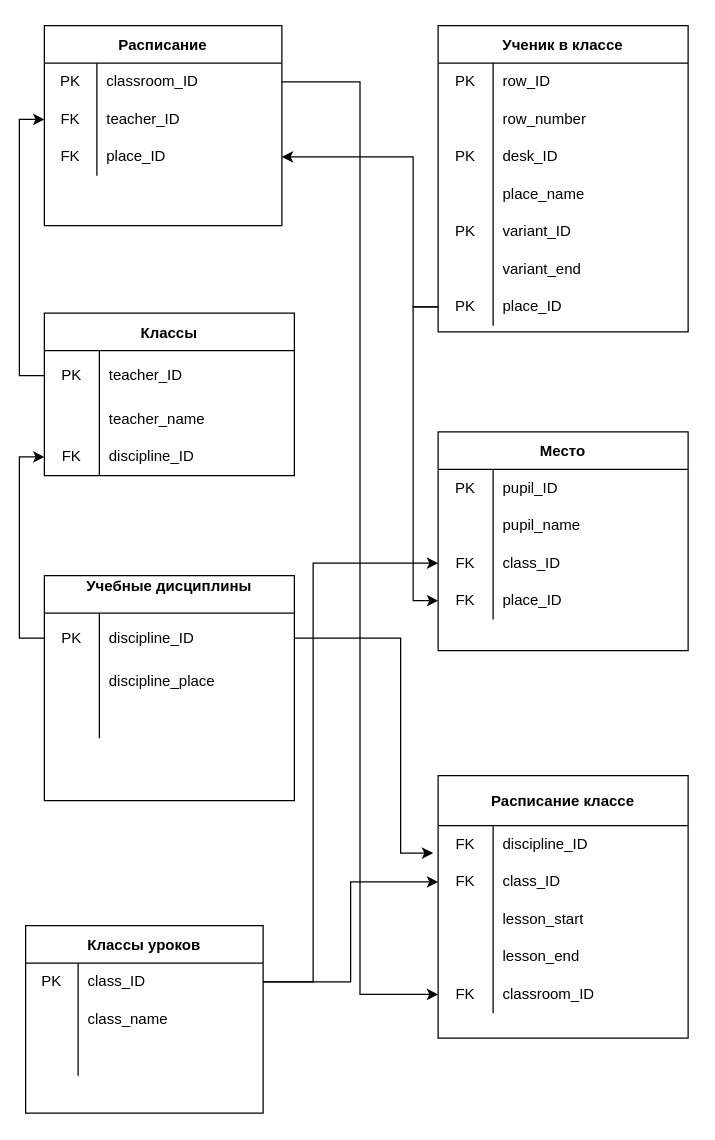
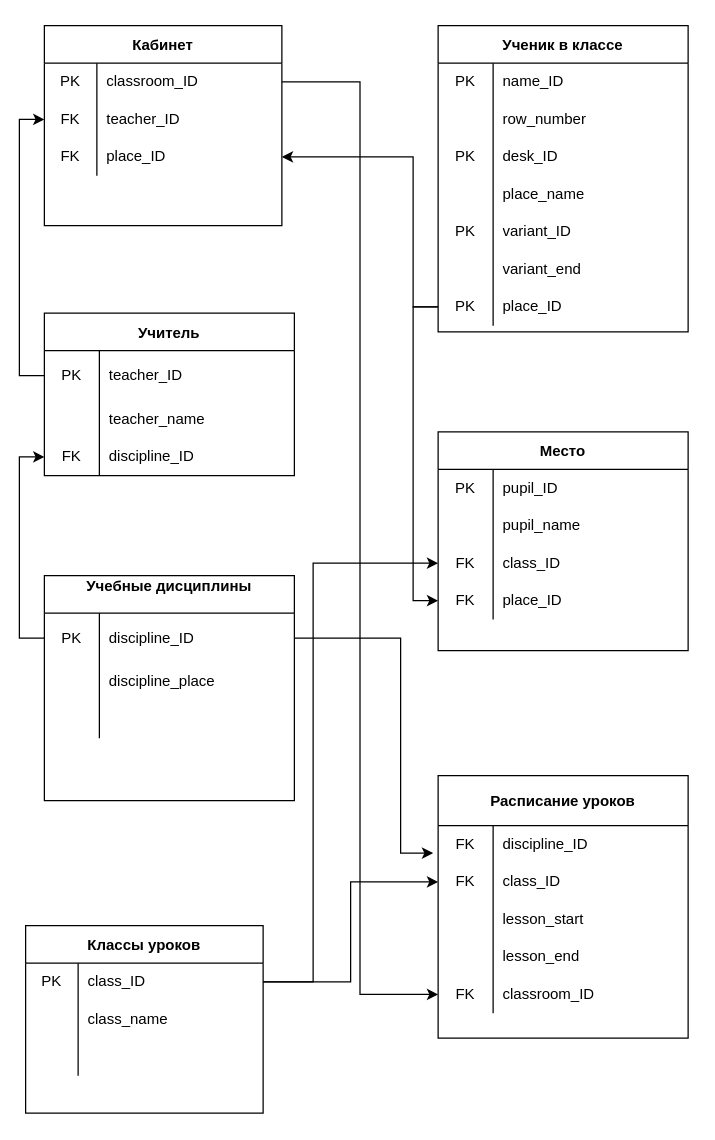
(163, 45) -> (163, 45)
(528, 82) -> (533, 82)
(169, 333) -> (169, 333)
(563, 801) -> (563, 801)
